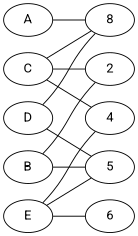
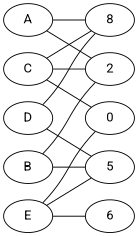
none -> (63, 41)
(110, 118) -> (110, 118)
